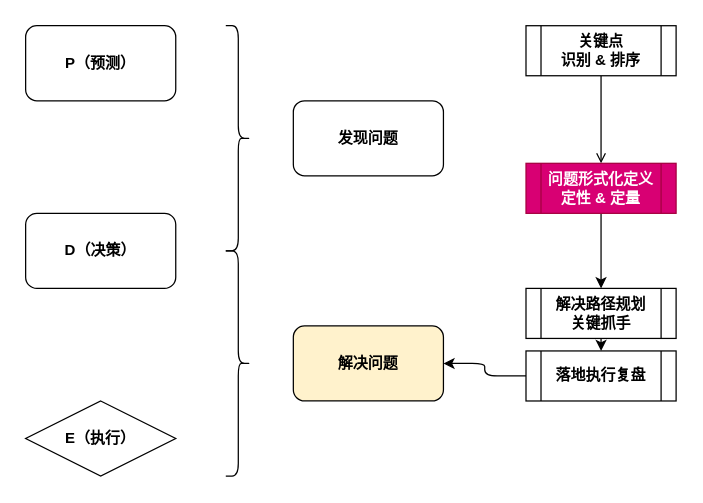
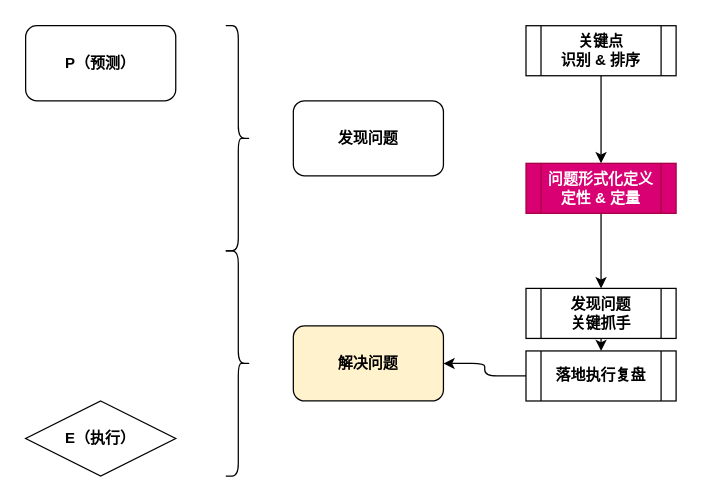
(601, 155) -> (601, 153)
(101, 251) -> none
(601, 313) -> (601, 313)
